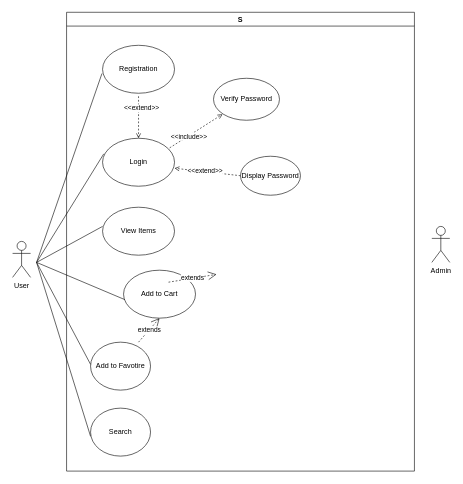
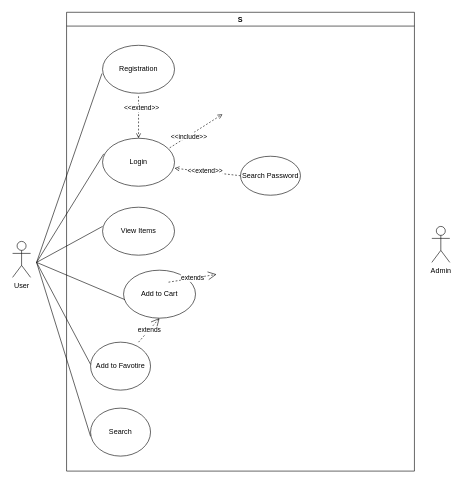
(246, 99) -> none
(270, 176) -> (270, 176)
